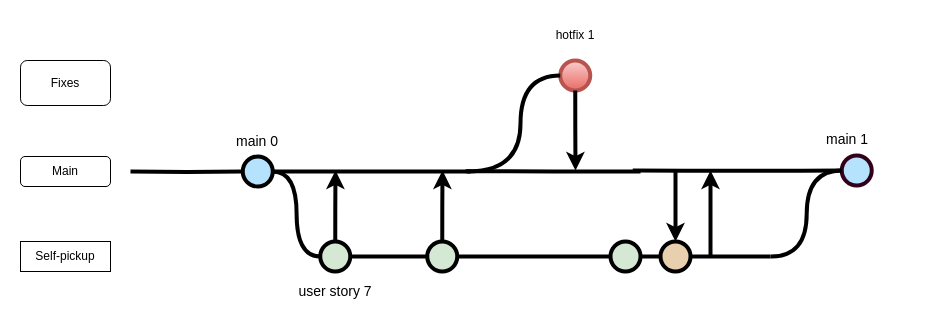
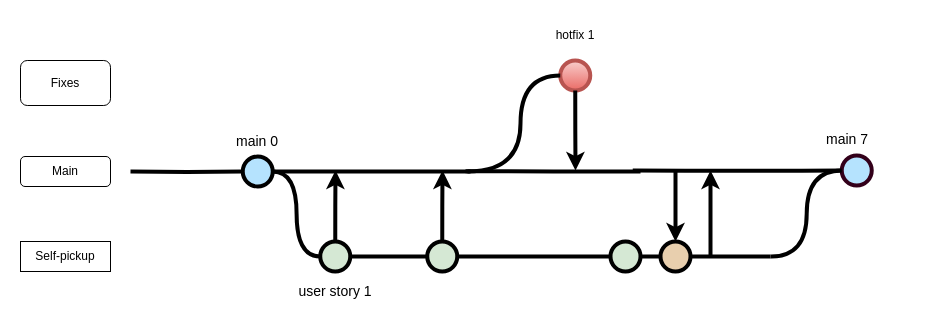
(848, 139) -> (848, 139)
(336, 291) -> (336, 291)
